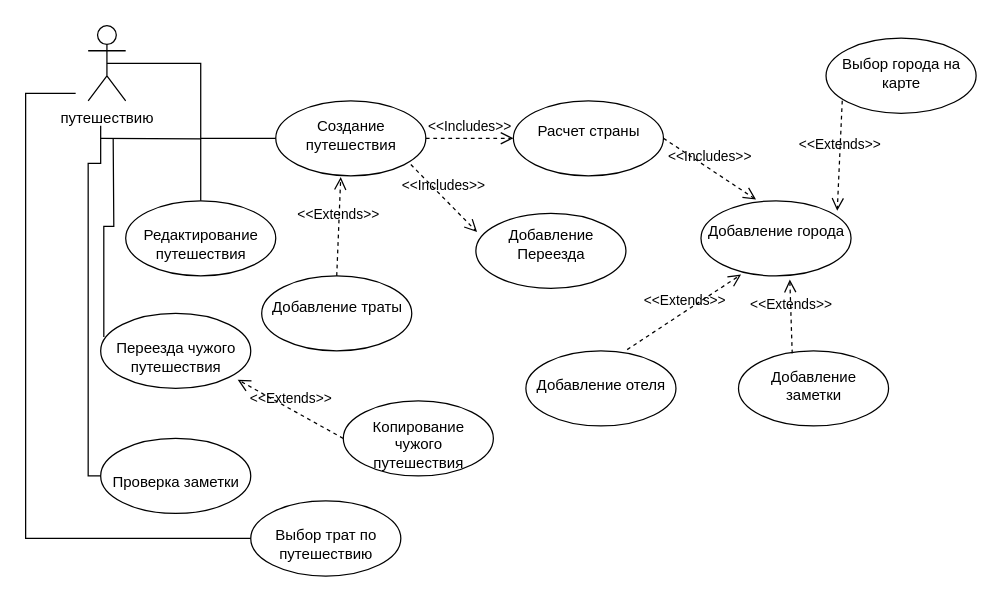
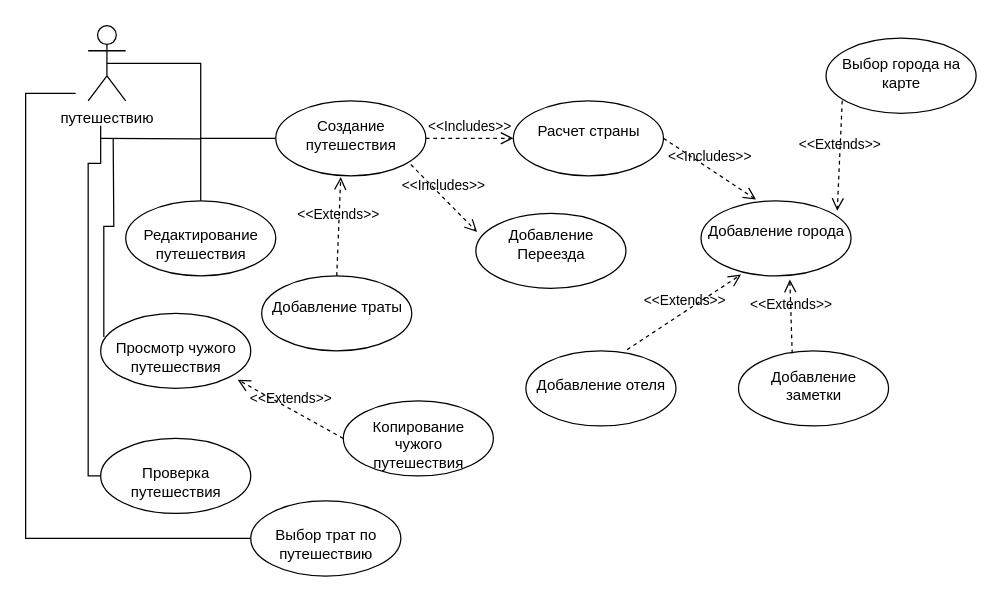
(176, 357) -> (176, 357)
(176, 482) -> (176, 482)
